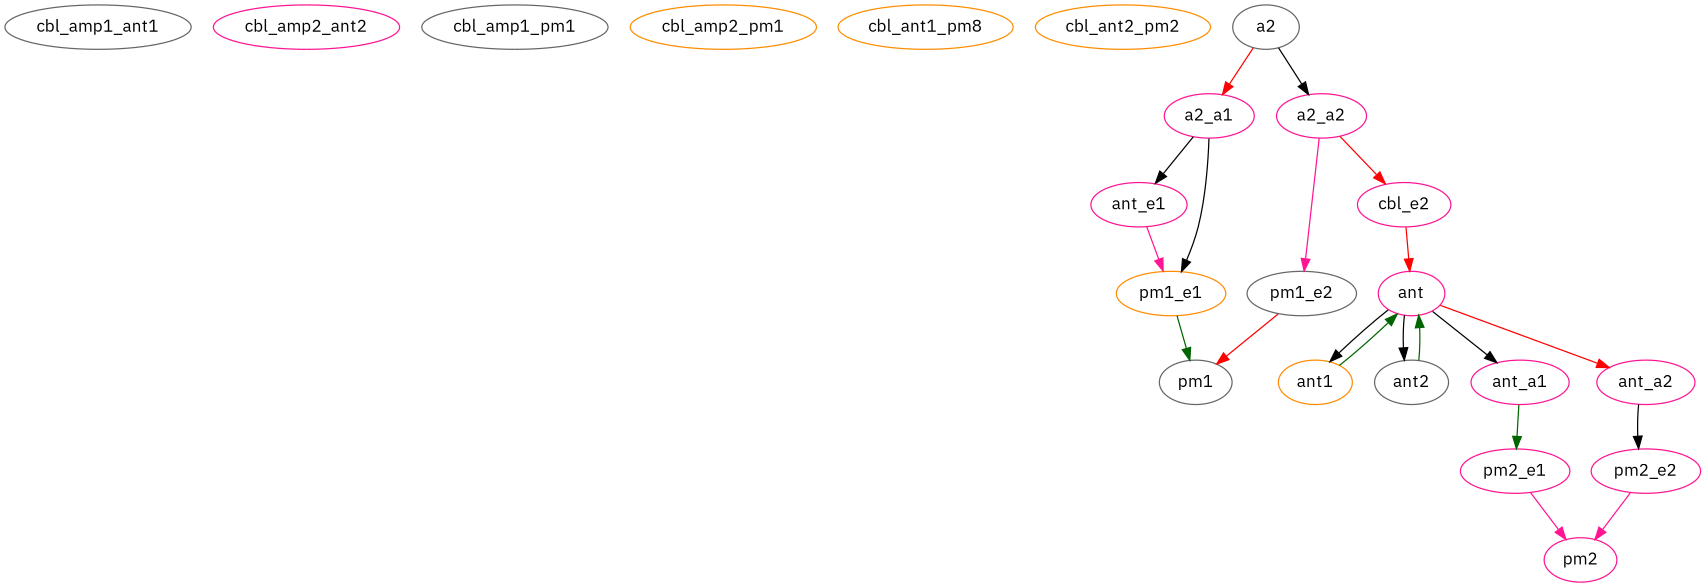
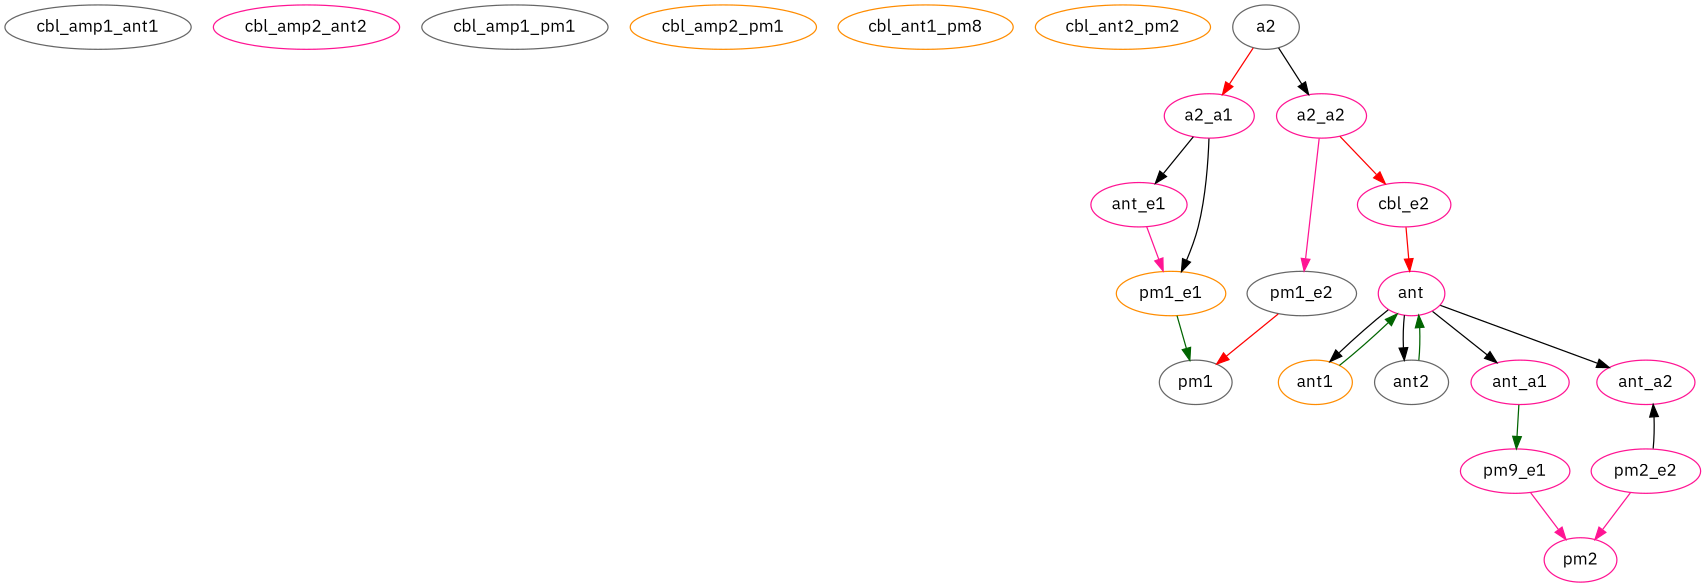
(1519, 334) -> (1519, 334)
(1638, 420) -> (1654, 433)
(1515, 471) -> (1515, 471)
